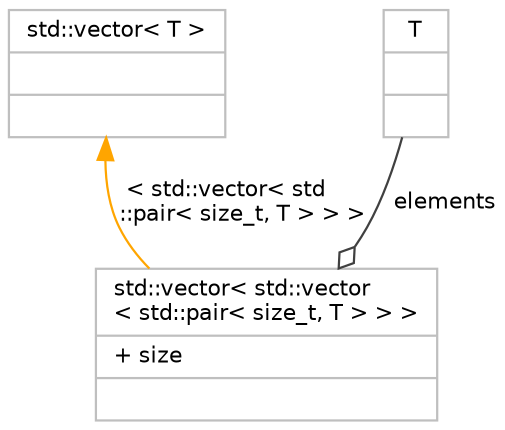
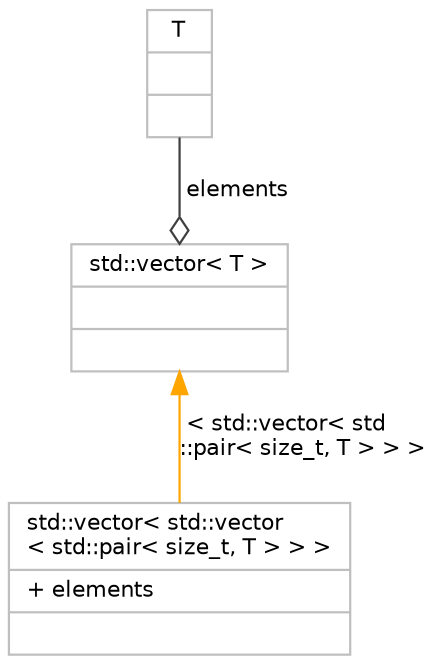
(383, 194) -> (180, 177)
(148, 356) -> (91, 590)
